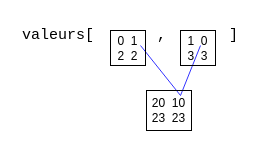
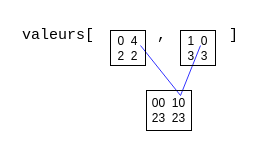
(128, 49) -> (128, 49)
(169, 111) -> (169, 111)
